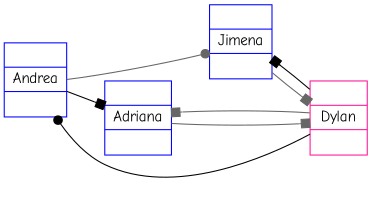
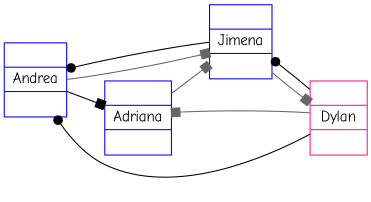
none -> (142, 53)
(134, 69) -> (134, 69)
(295, 77) -> (295, 77)
(235, 125) -> (186, 82)
